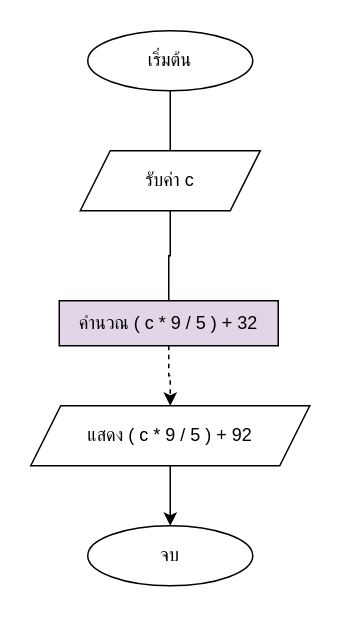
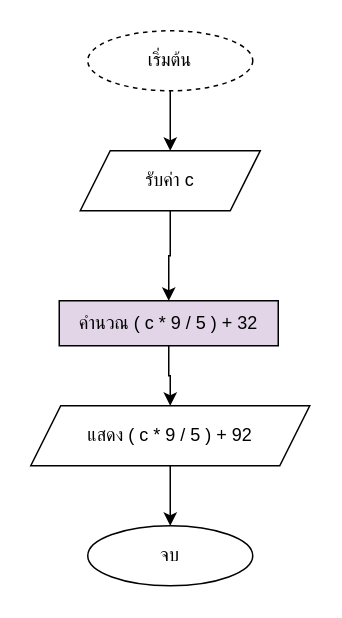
(170, 61) -> (170, 61)
(170, 143) -> (170, 139)
(169, 293) -> (169, 289)
(169, 372) -> (169, 372)
